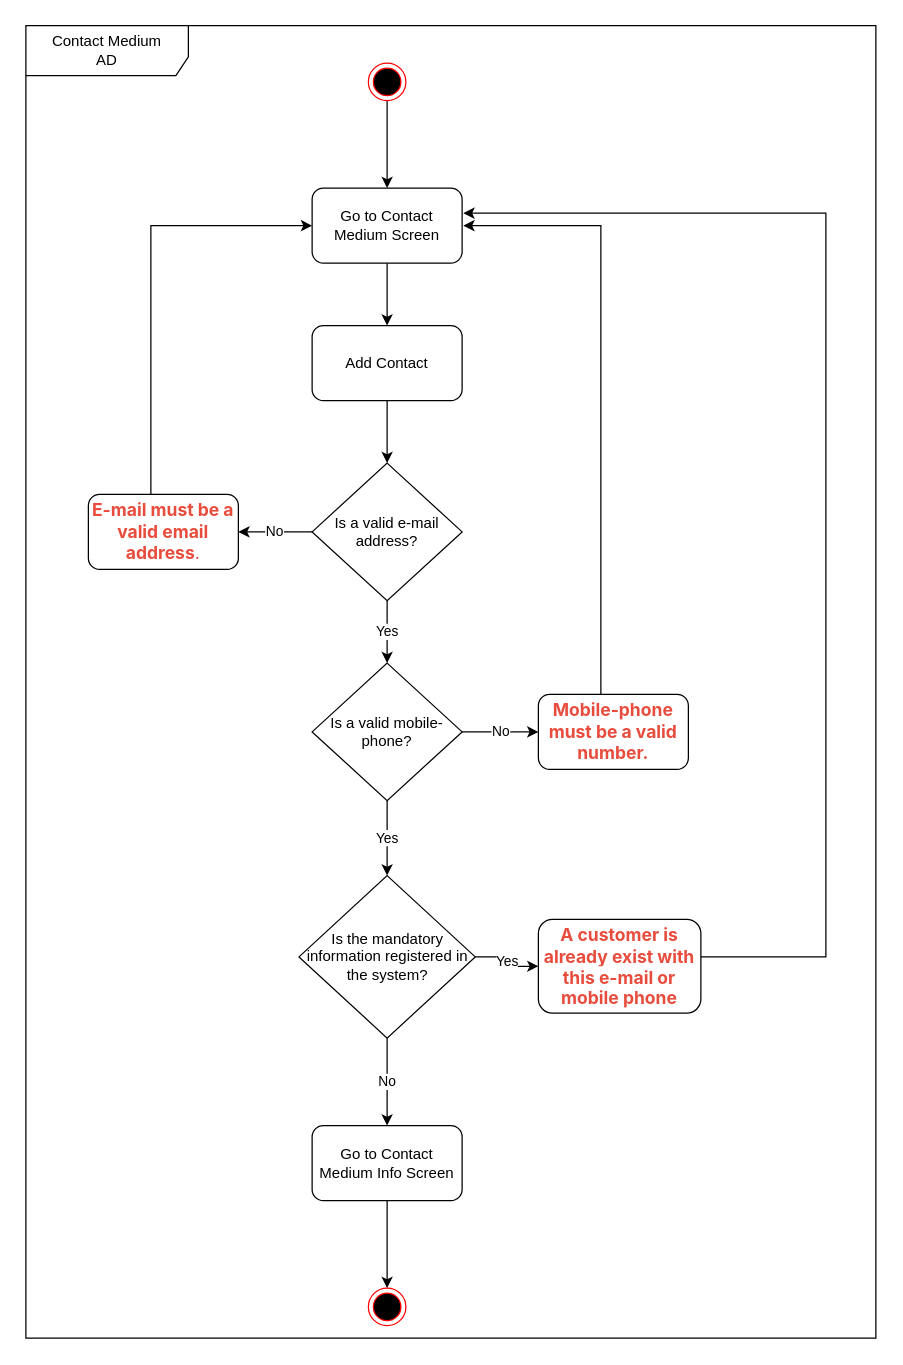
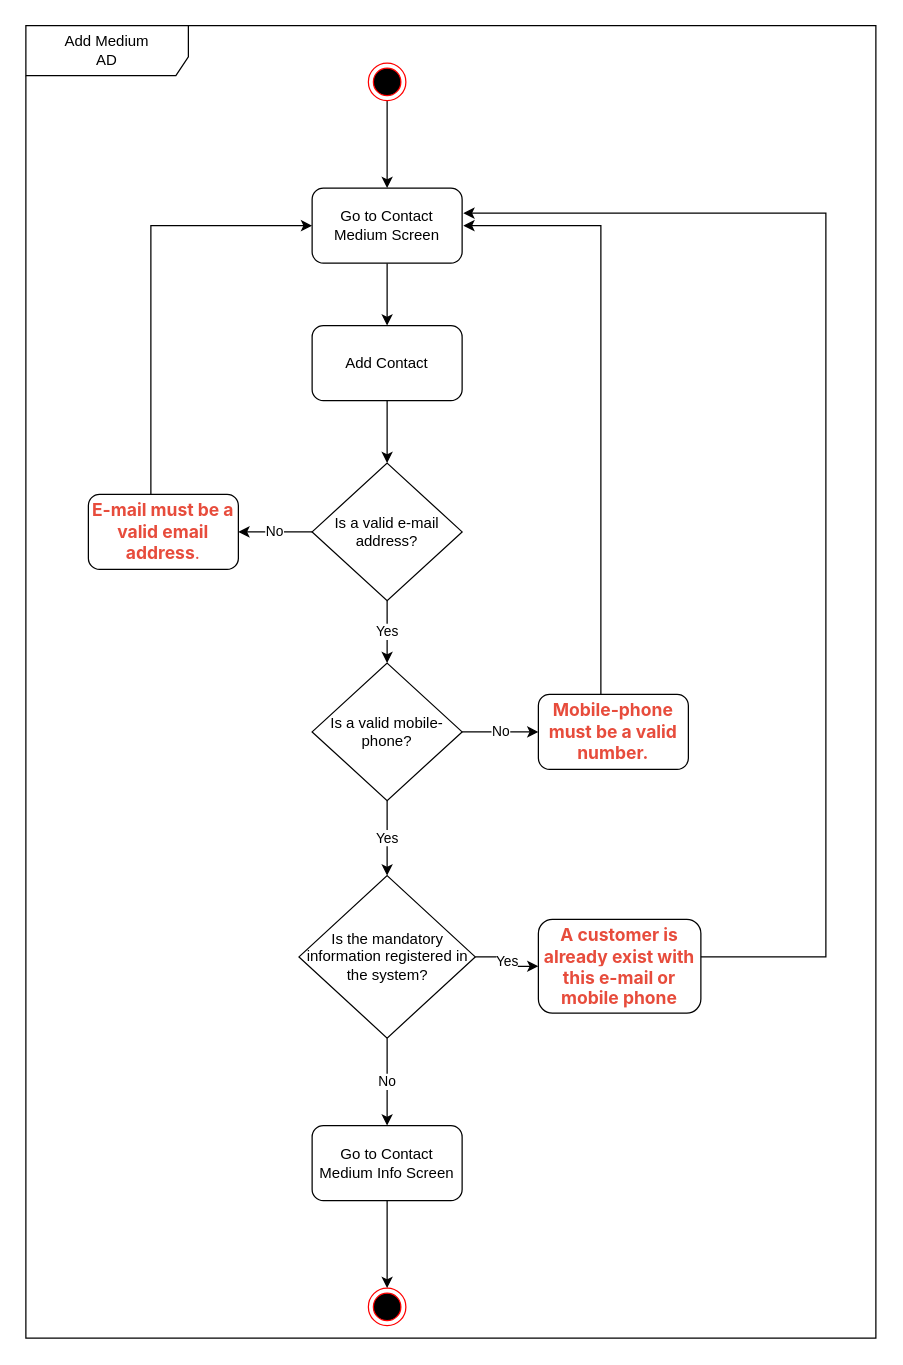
(107, 51) -> (107, 51)
